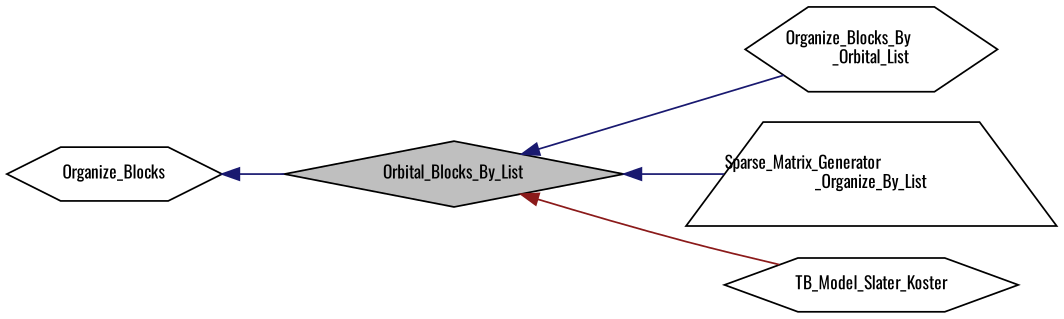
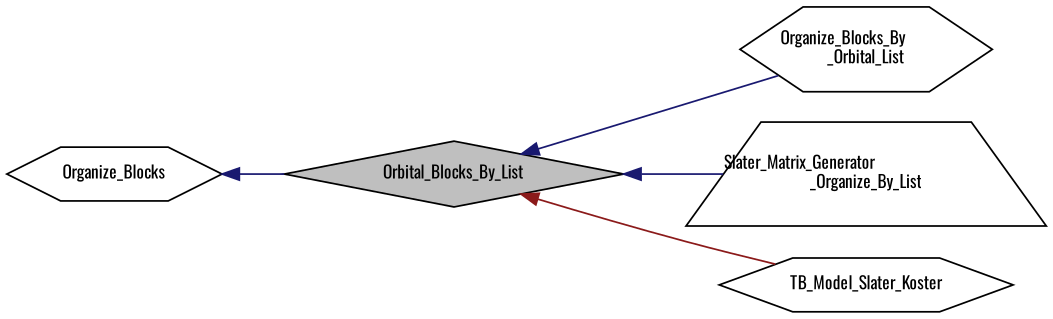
(871, 174) -> (866, 174)
